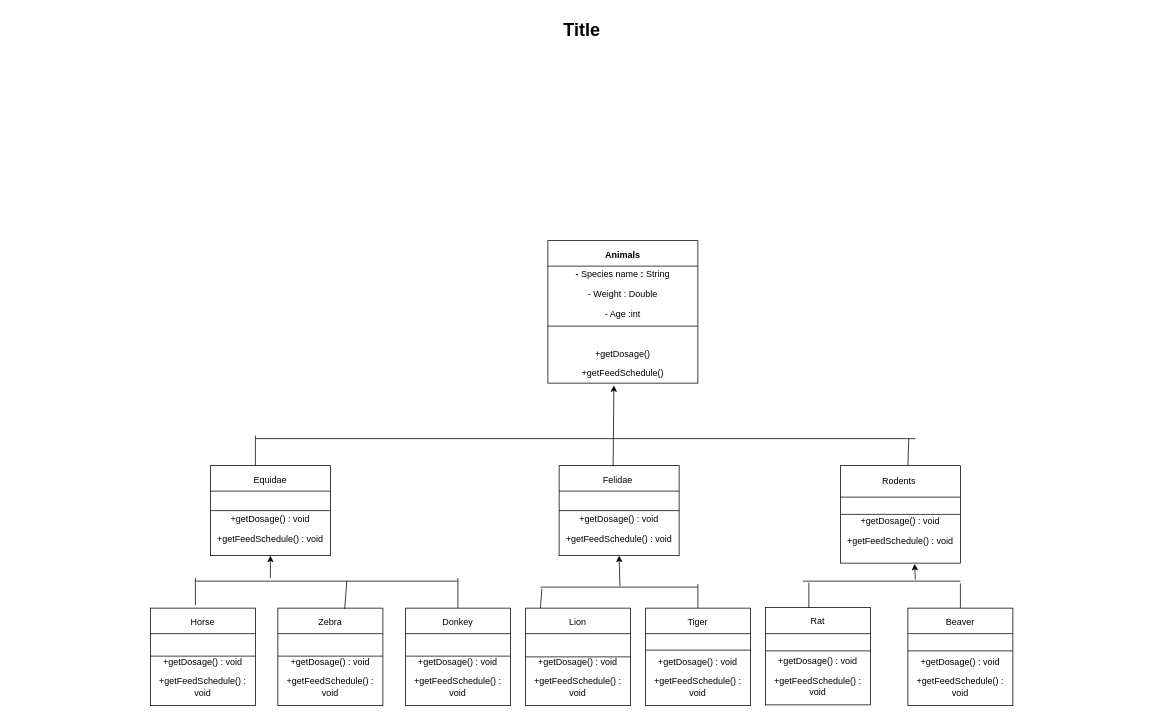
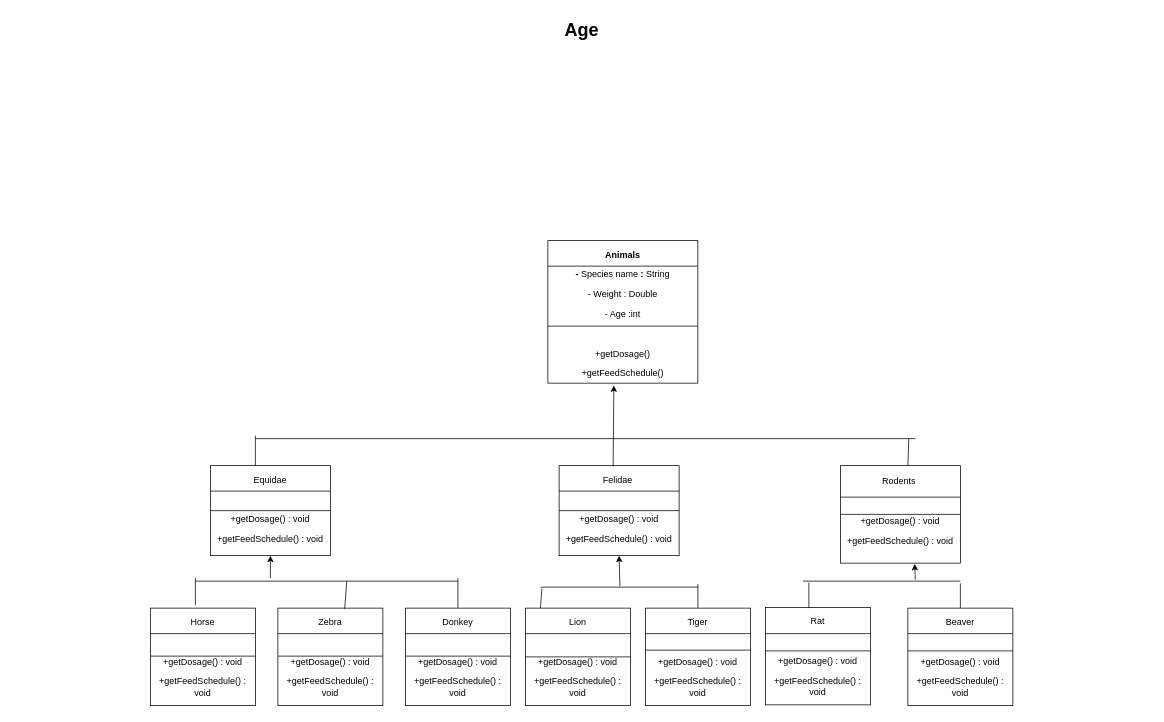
(582, 30) -> (582, 30)
